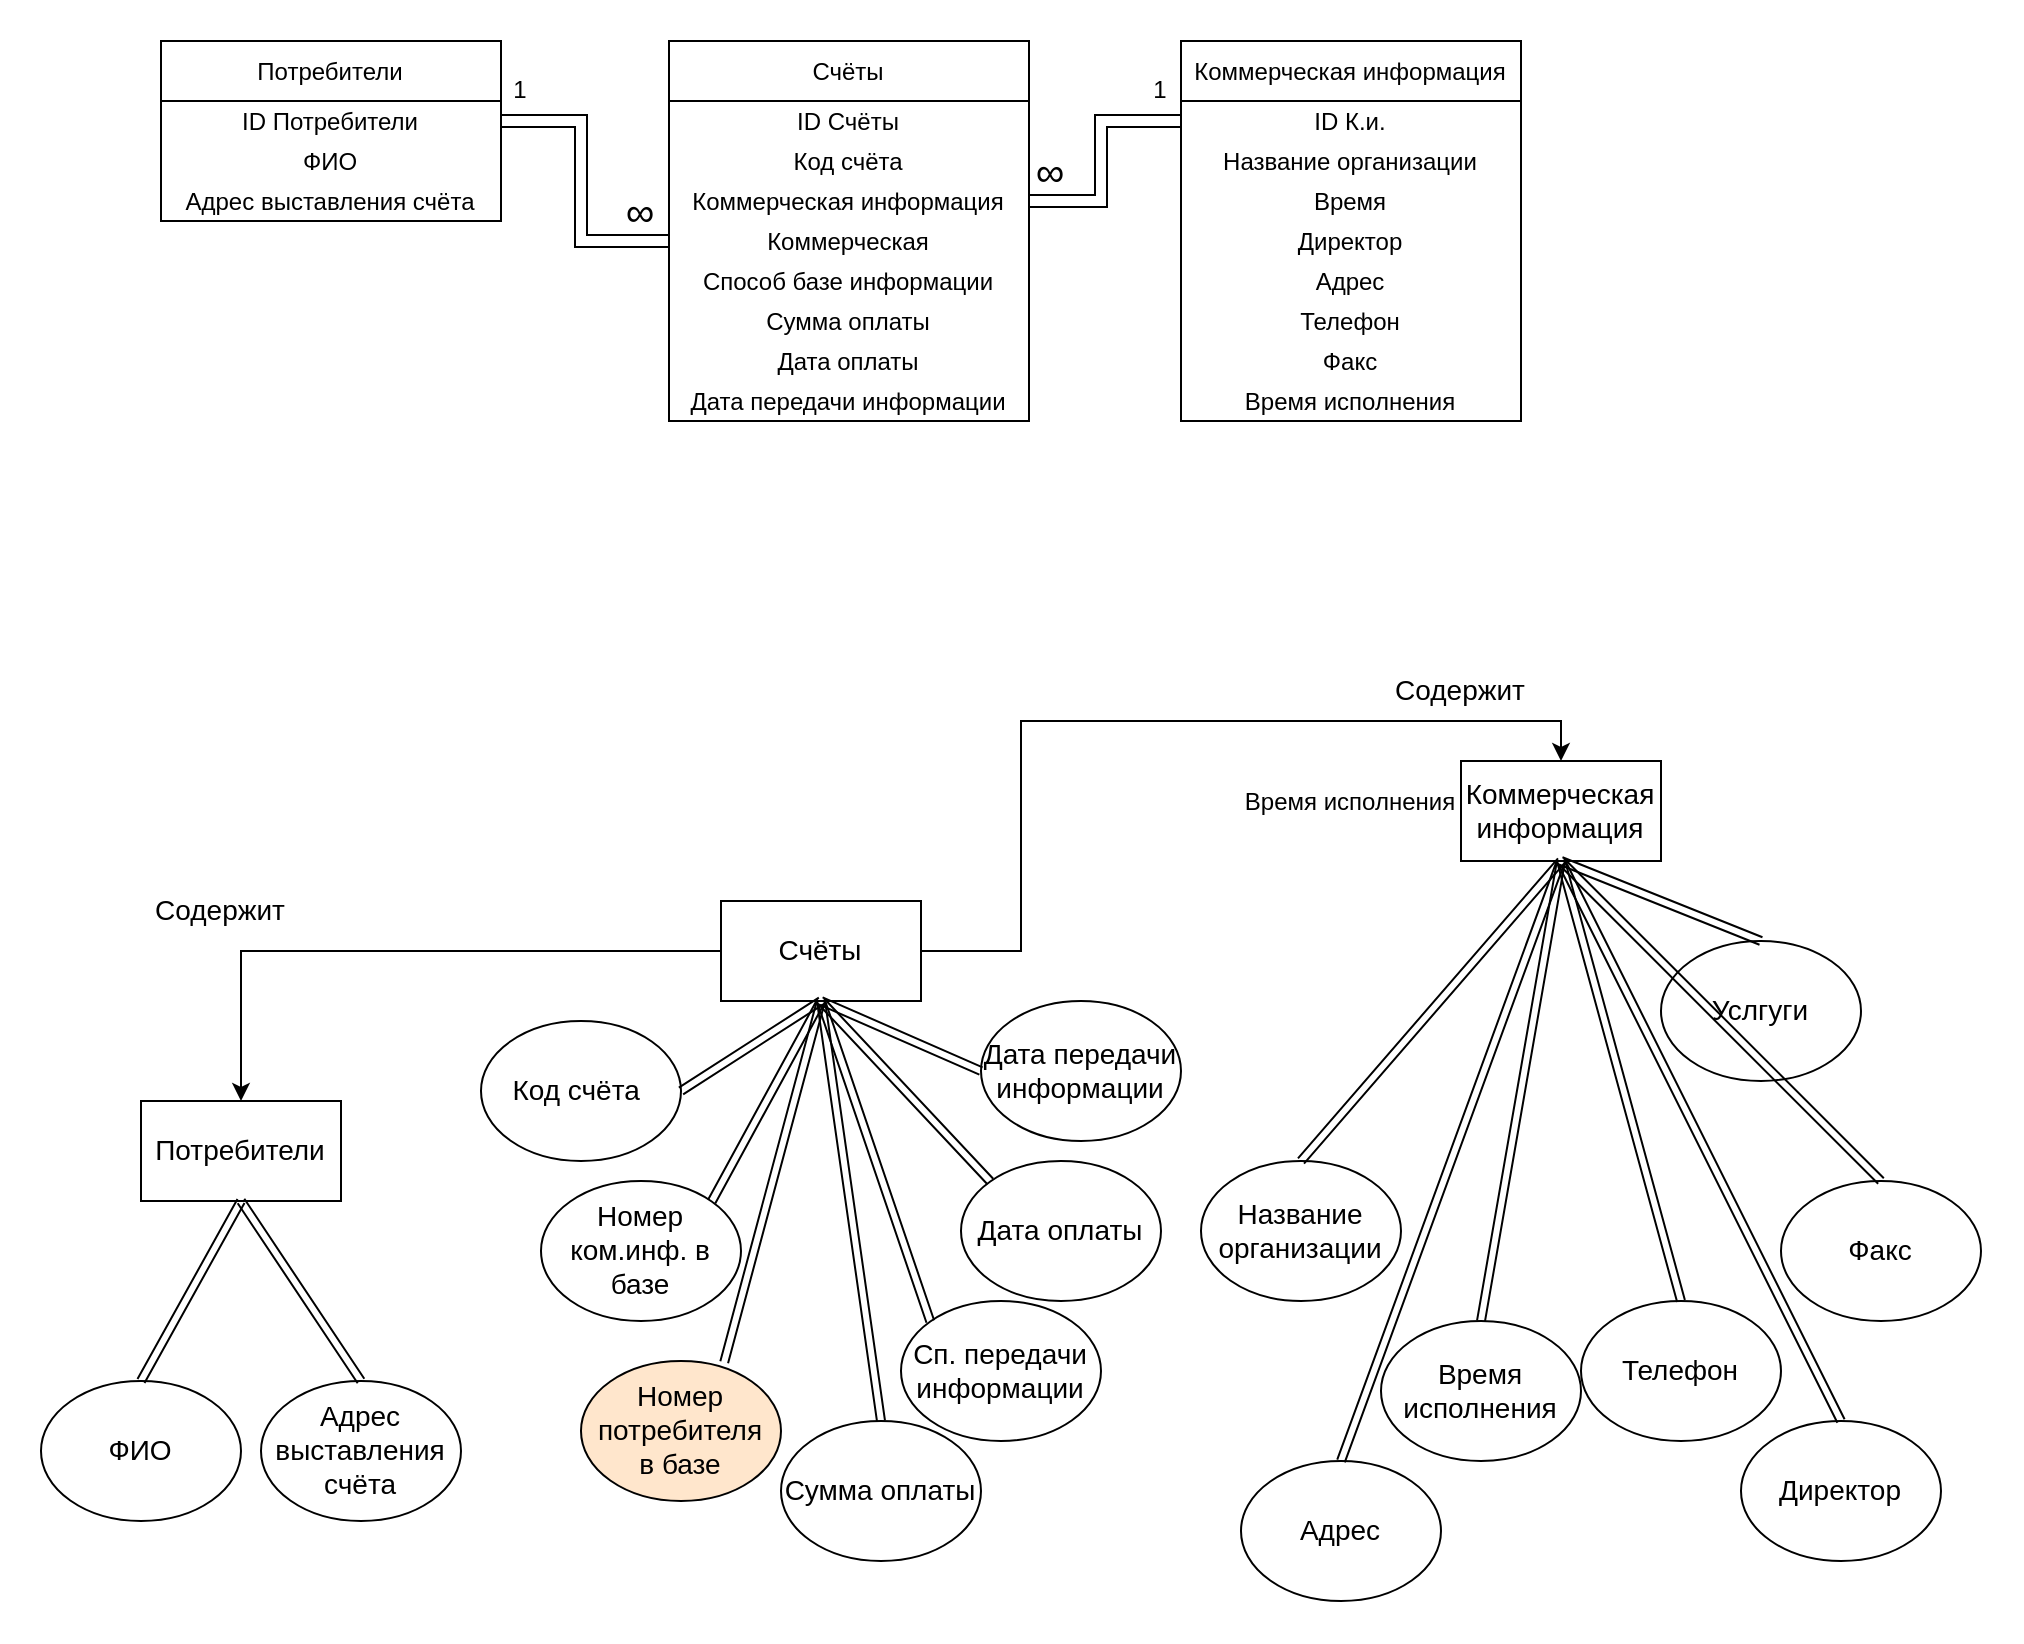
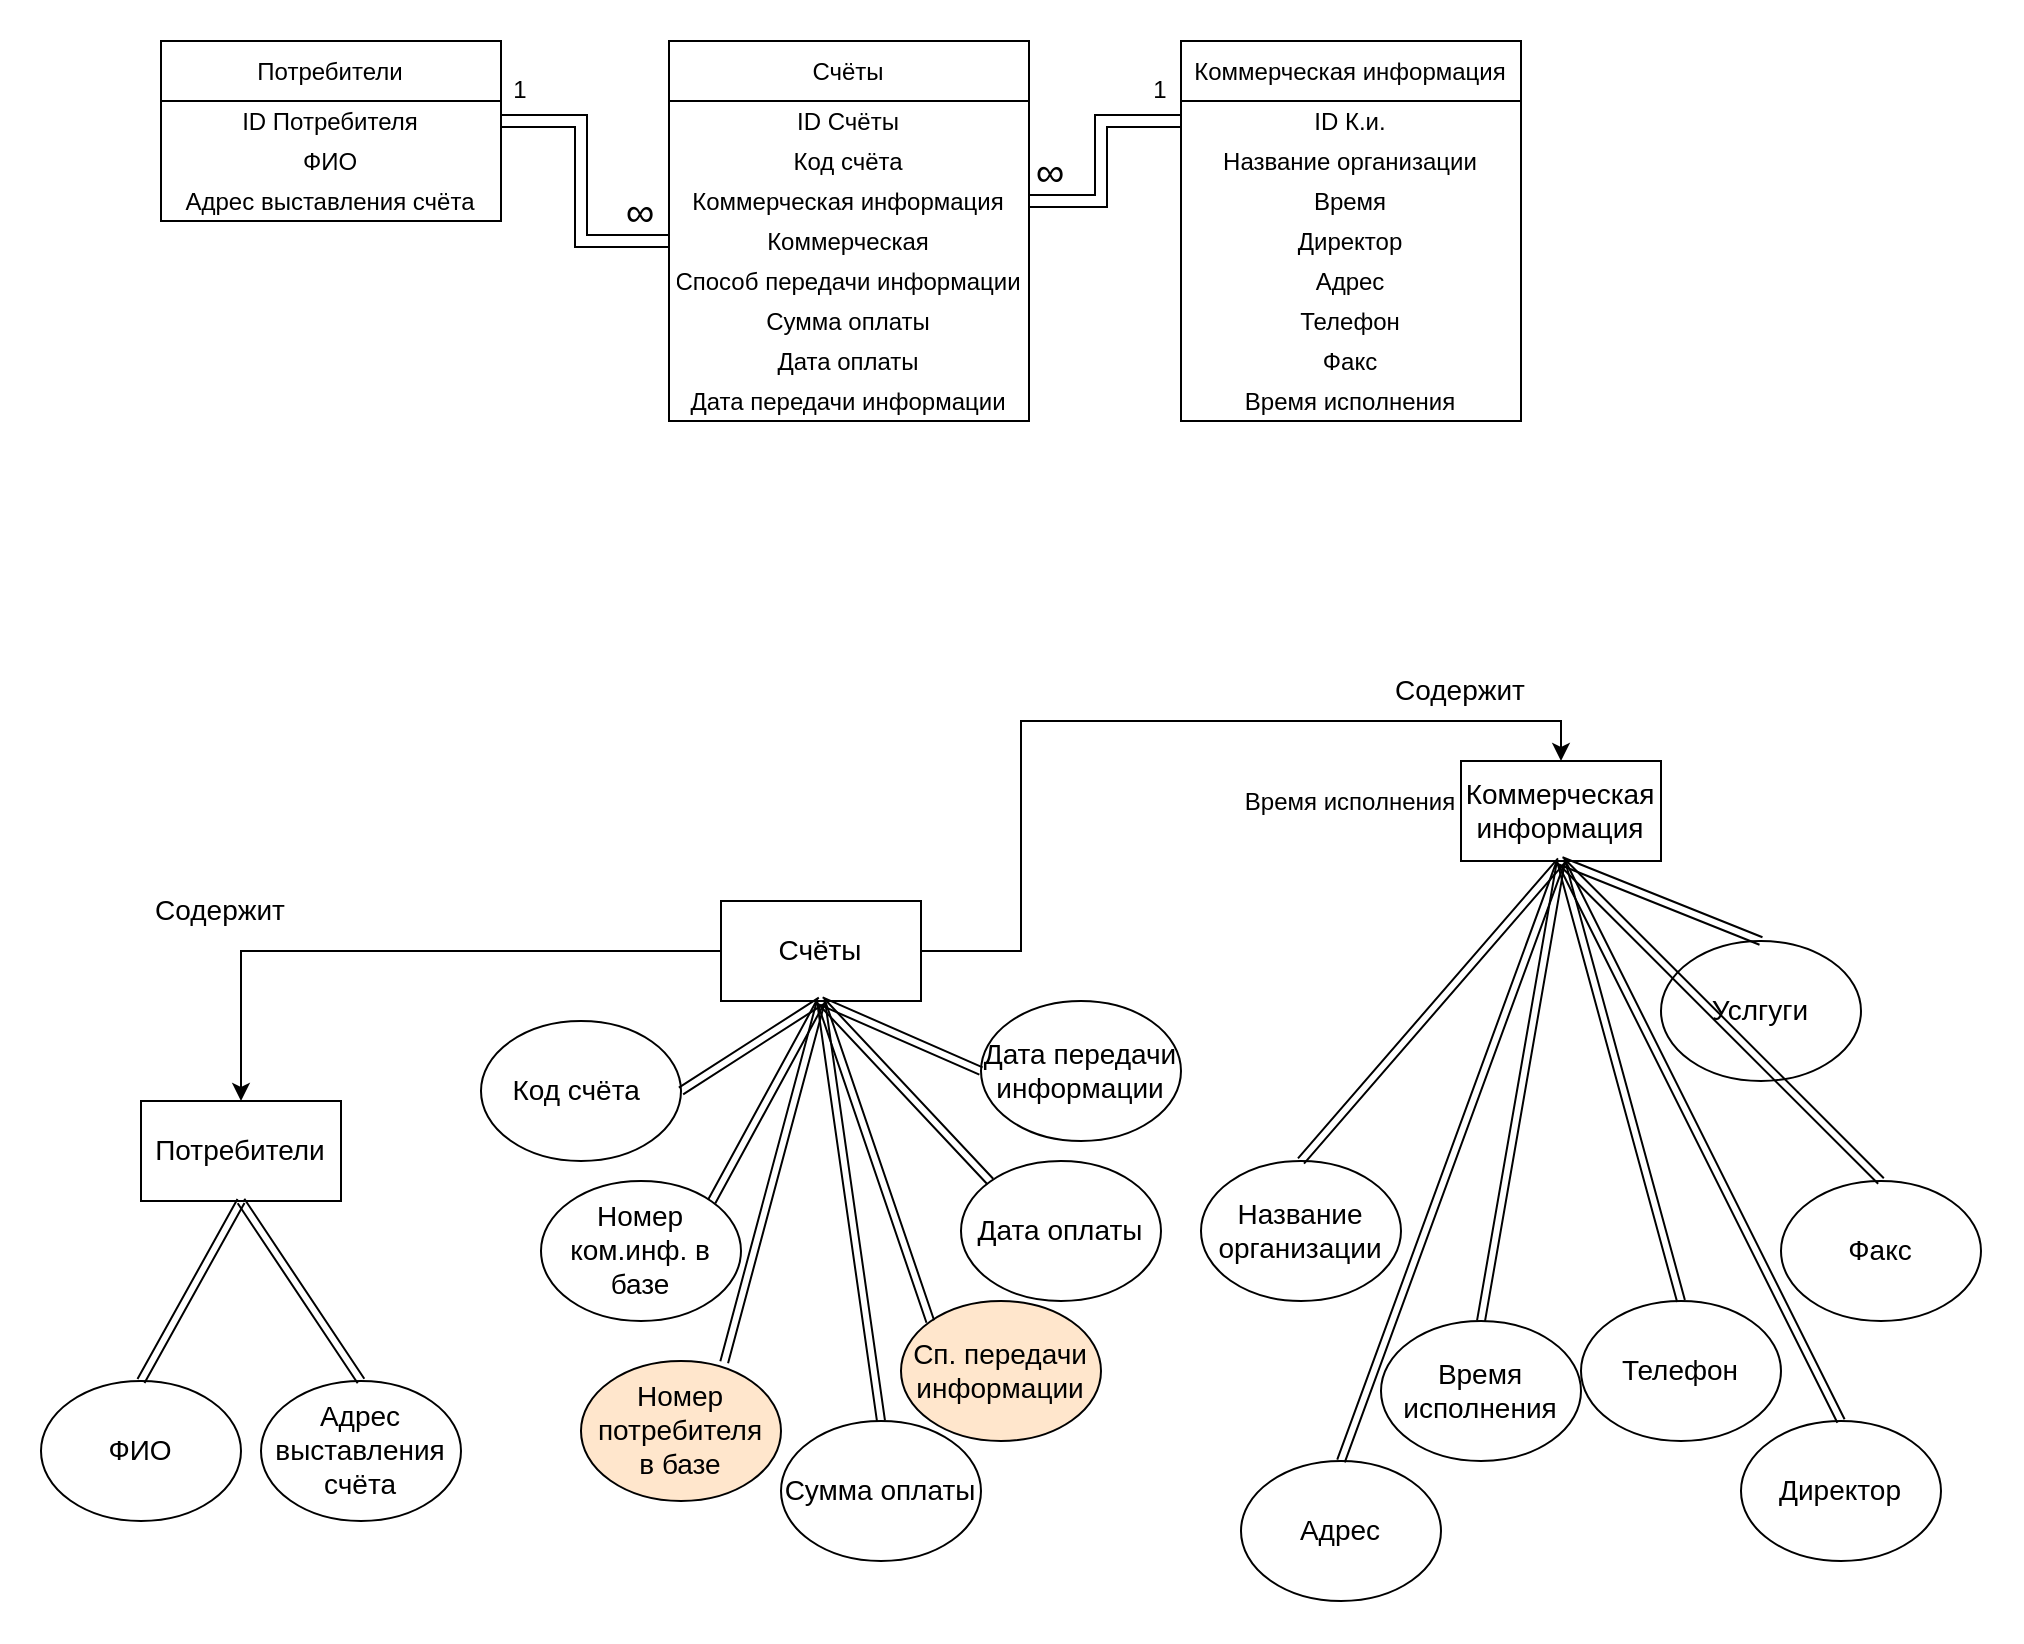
(330, 122) -> (330, 122)
(848, 282) -> (848, 282)
(1001, 1371) -> (1001, 1371)
